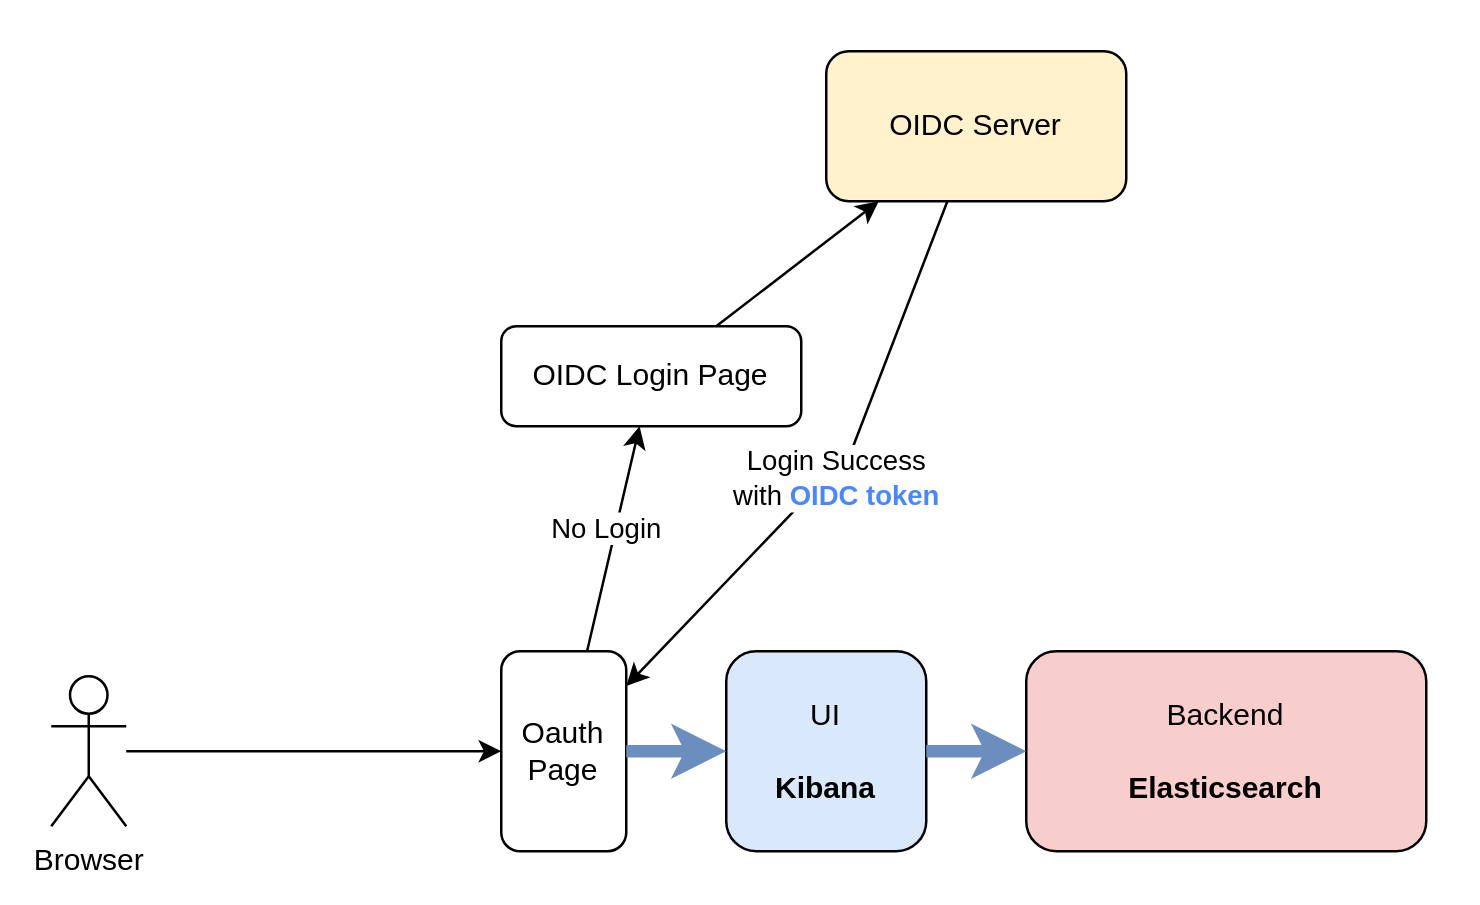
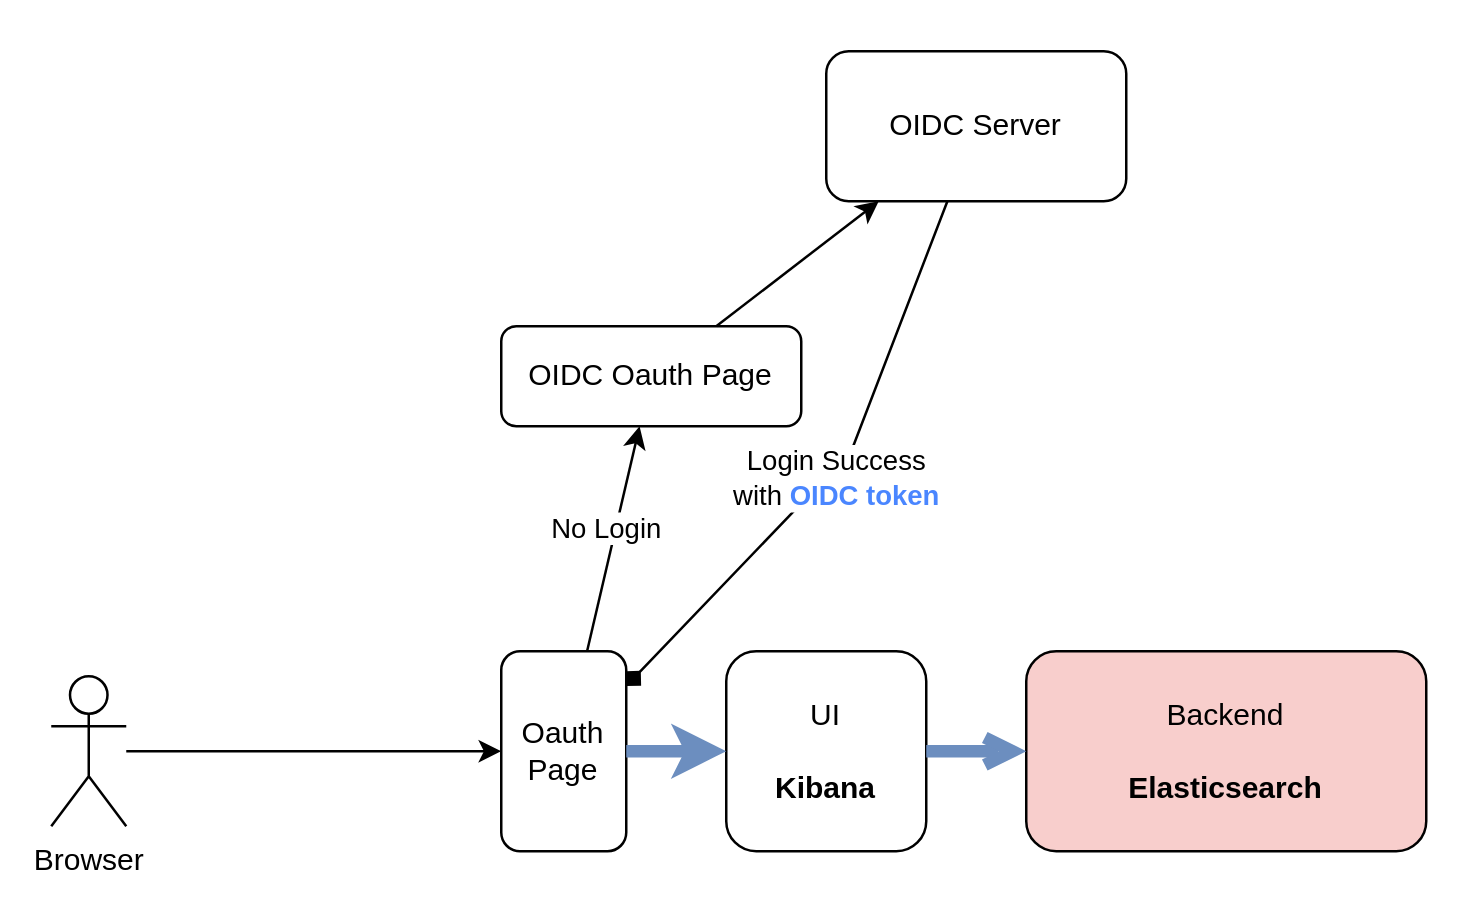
(976, 126) -> (976, 126)
(651, 376) -> (651, 376)
(639, 672) -> (640, 671)
(826, 751) -> (826, 751)
(926, 751) -> (997, 751)
